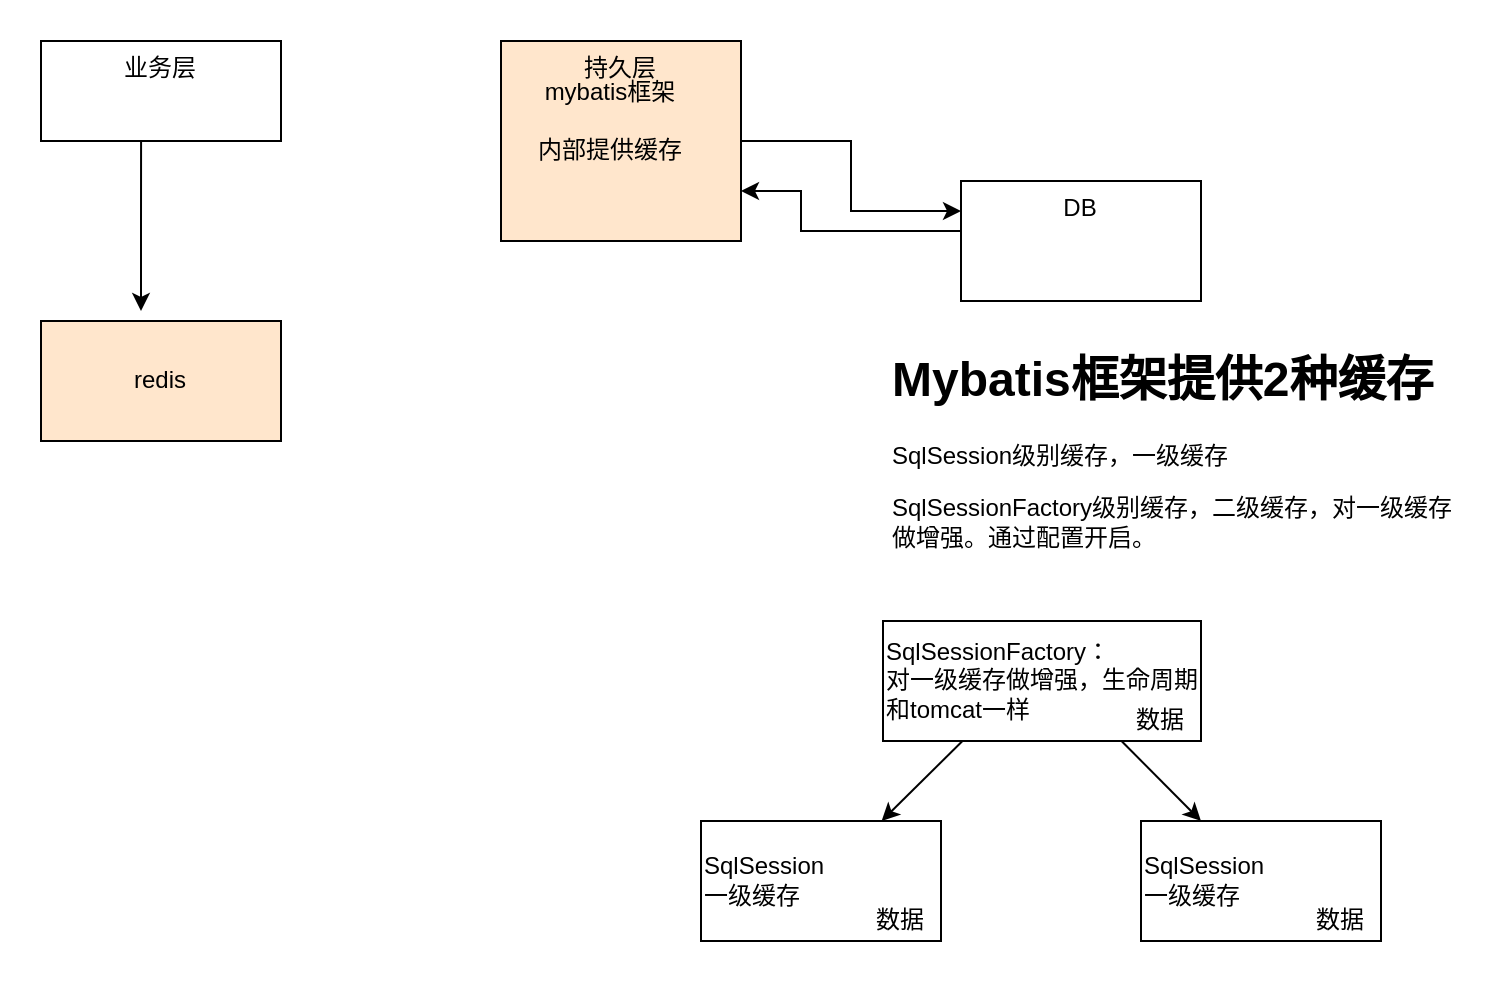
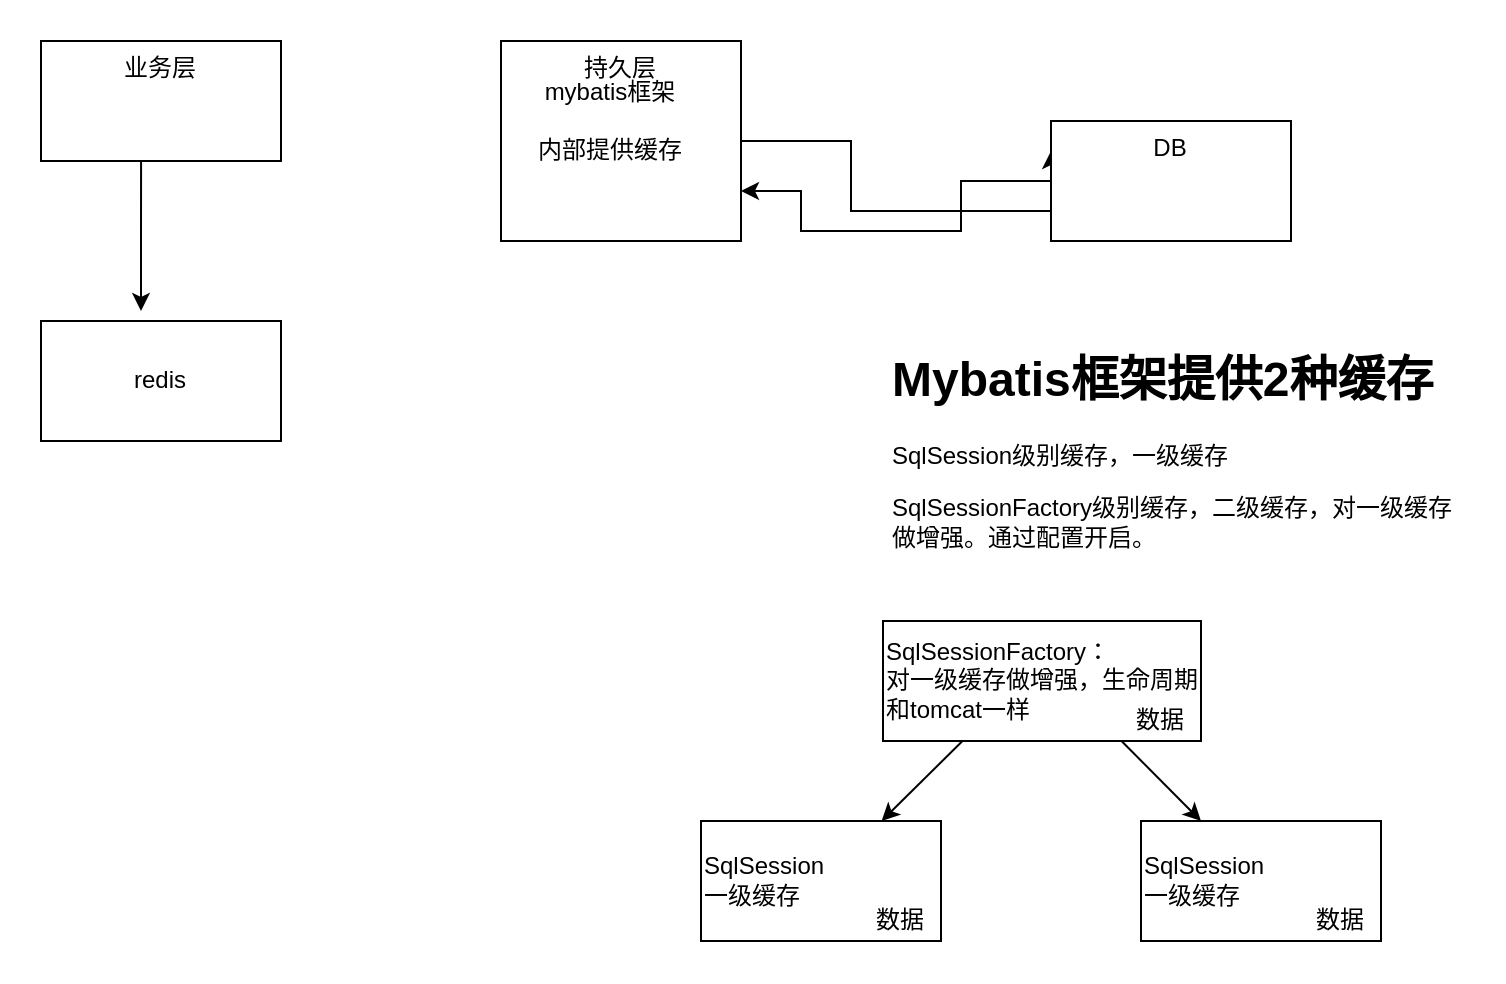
(161, 91) -> (161, 101)
(621, 141) -> (621, 141)
(1081, 241) -> (1171, 181)
(161, 381) -> (161, 381)
